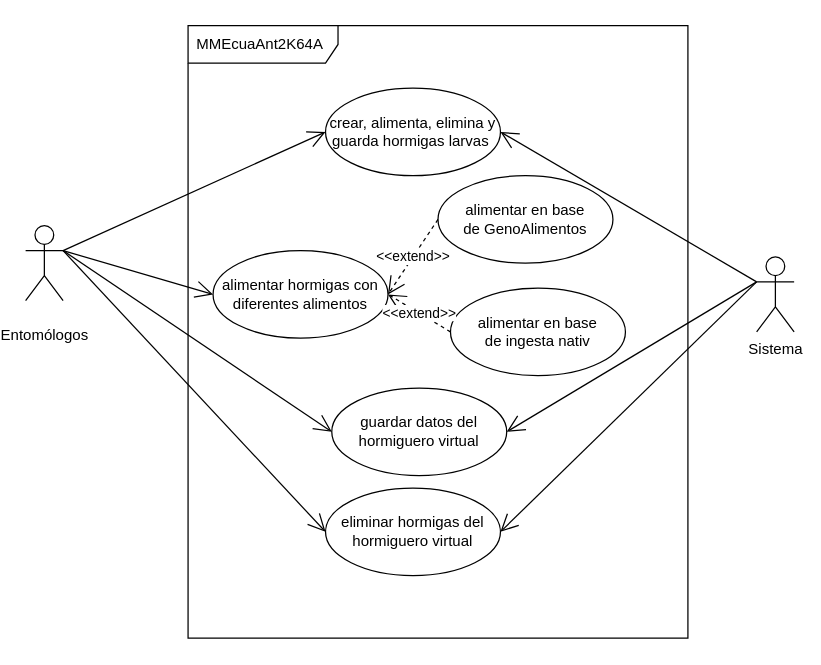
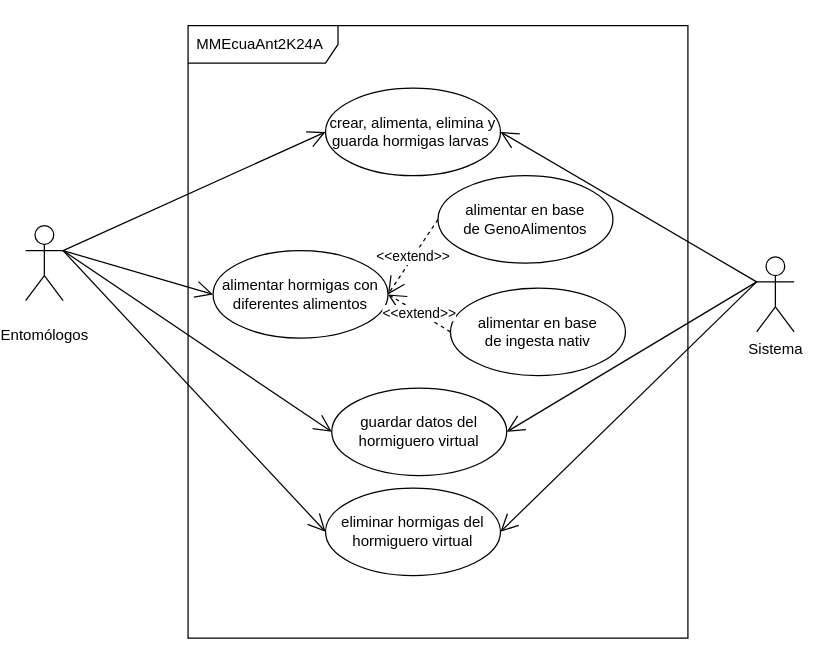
(256, 44) -> (256, 44)
